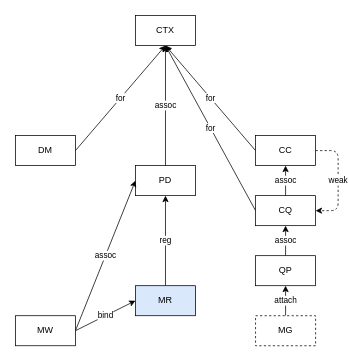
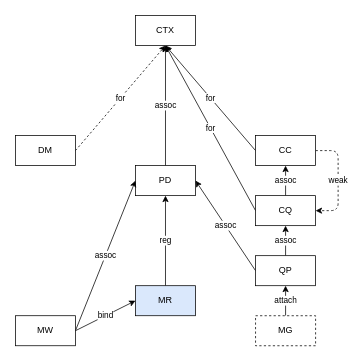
(96, 126) -> (96, 126)
none -> (227, 228)
